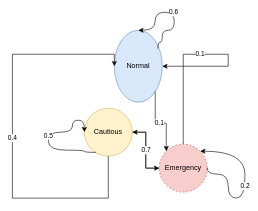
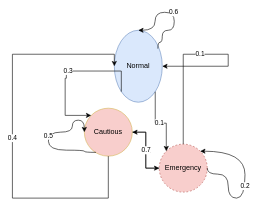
none -> (75, 116)
(108, 132) -> (108, 132)
